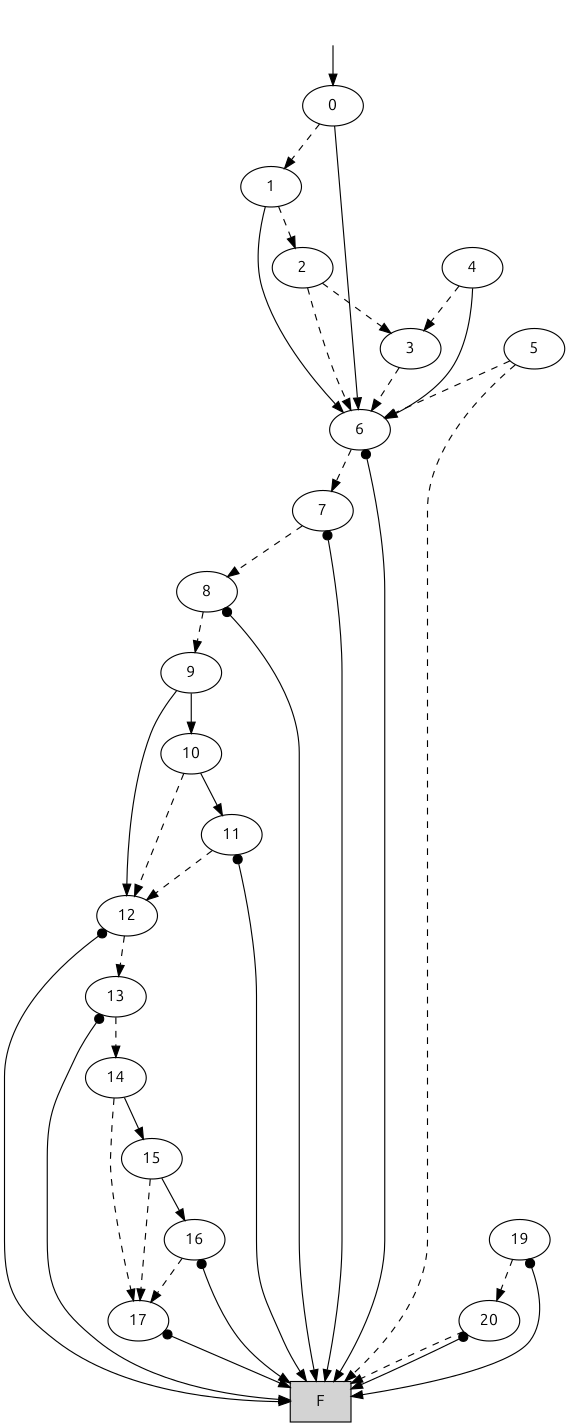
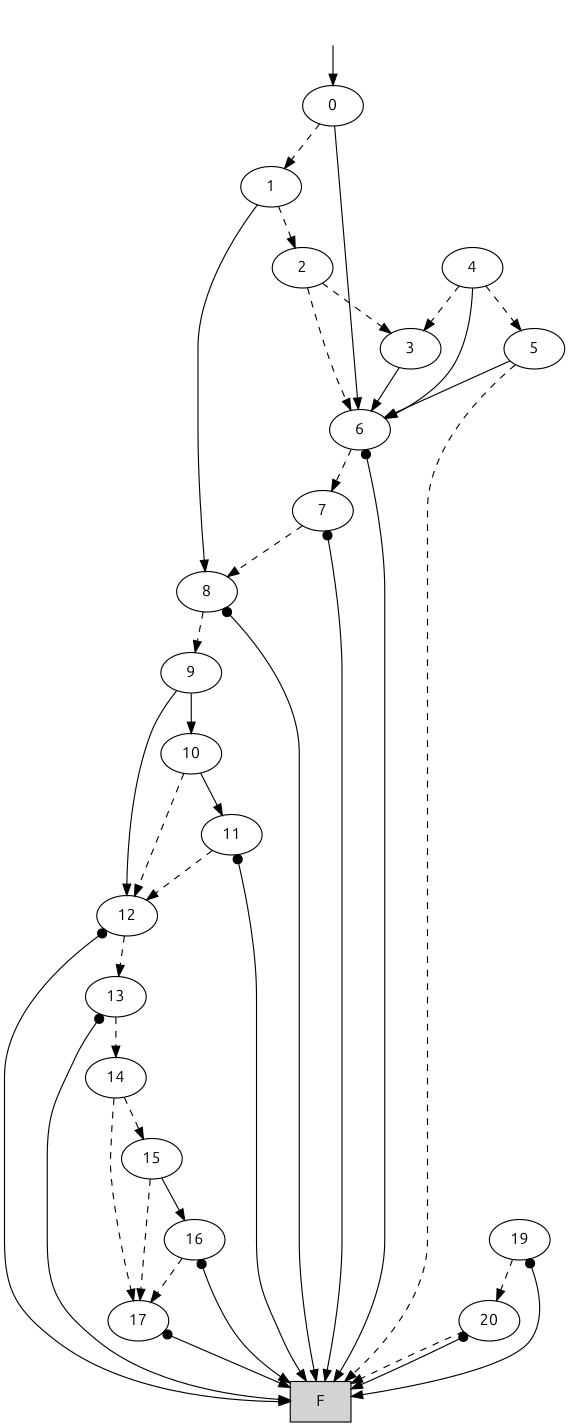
none -> (500, 304)
(272, 314) -> (198, 375)
(388, 384) -> (388, 384)
(452, 387) -> (452, 387)
(132, 1113) -> (132, 1113)
